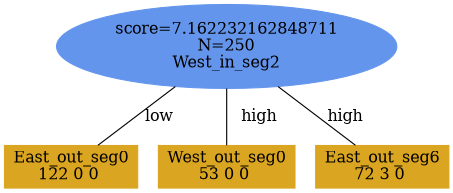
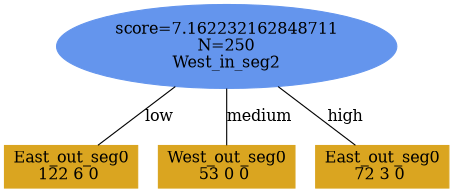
(259, 117) -> (259, 117)
(71, 167) -> (71, 167)
(382, 167) -> (382, 167)
